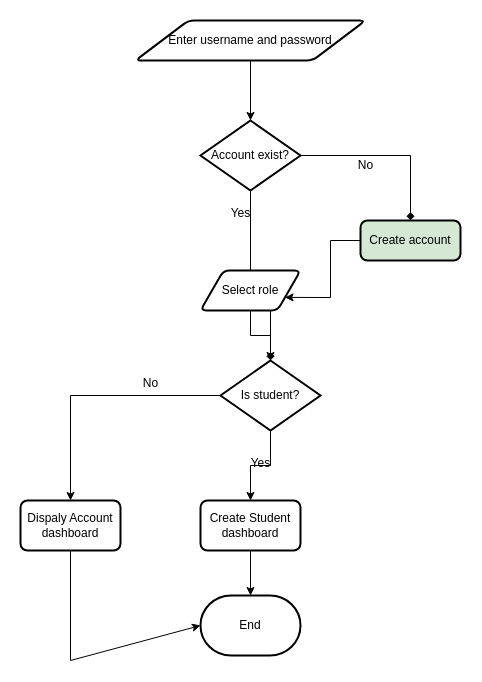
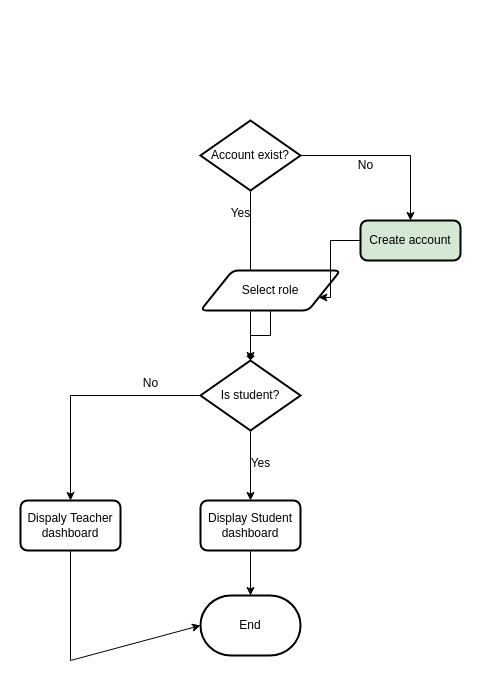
(251, 41) -> none
(251, 87) -> none
(411, 212) -> (411, 212)
(251, 291) -> (271, 291)
(271, 396) -> (251, 396)
(71, 526) -> (71, 526)
(251, 526) -> (251, 526)
